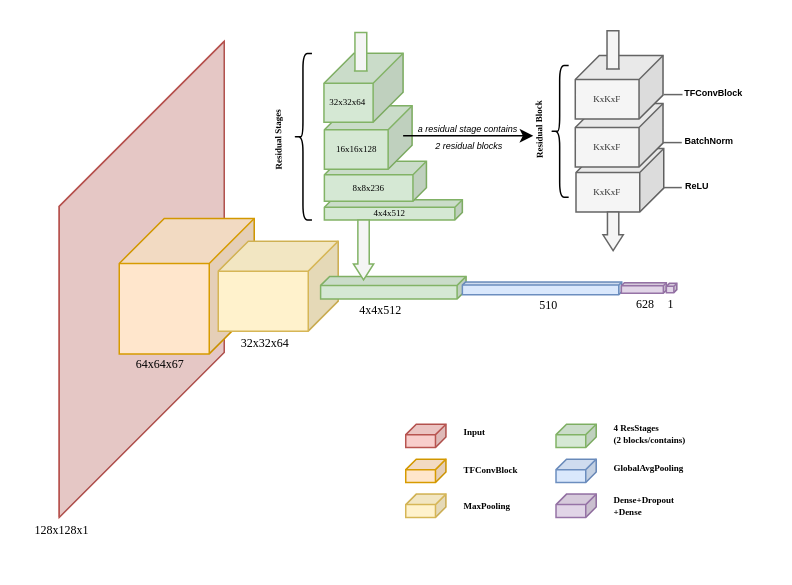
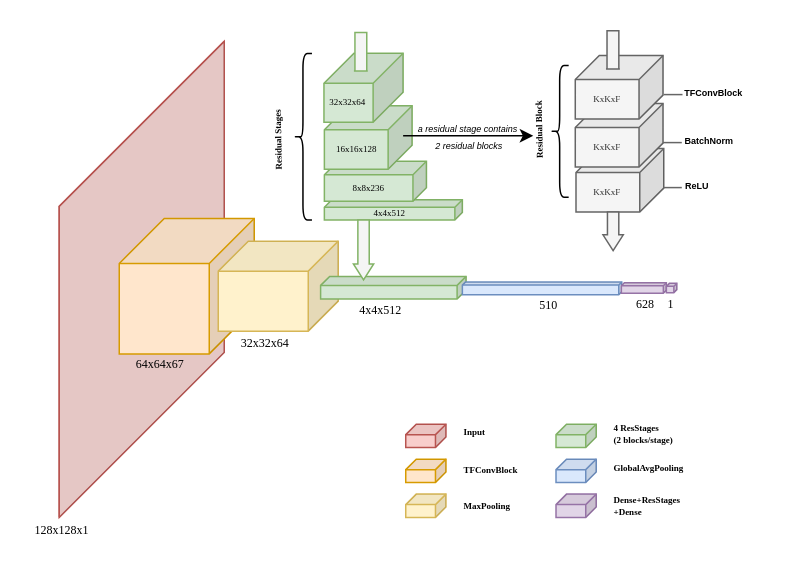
(659, 434) -> (652, 434)
(647, 506) -> (652, 506)
